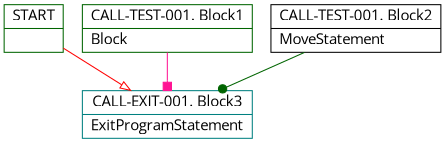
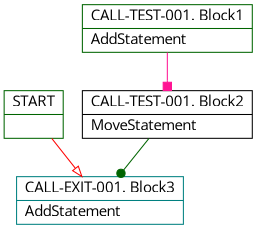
(109, 40) -> (139, 40)
(167, 66) -> (167, 66)
(167, 126) -> (73, 212)
